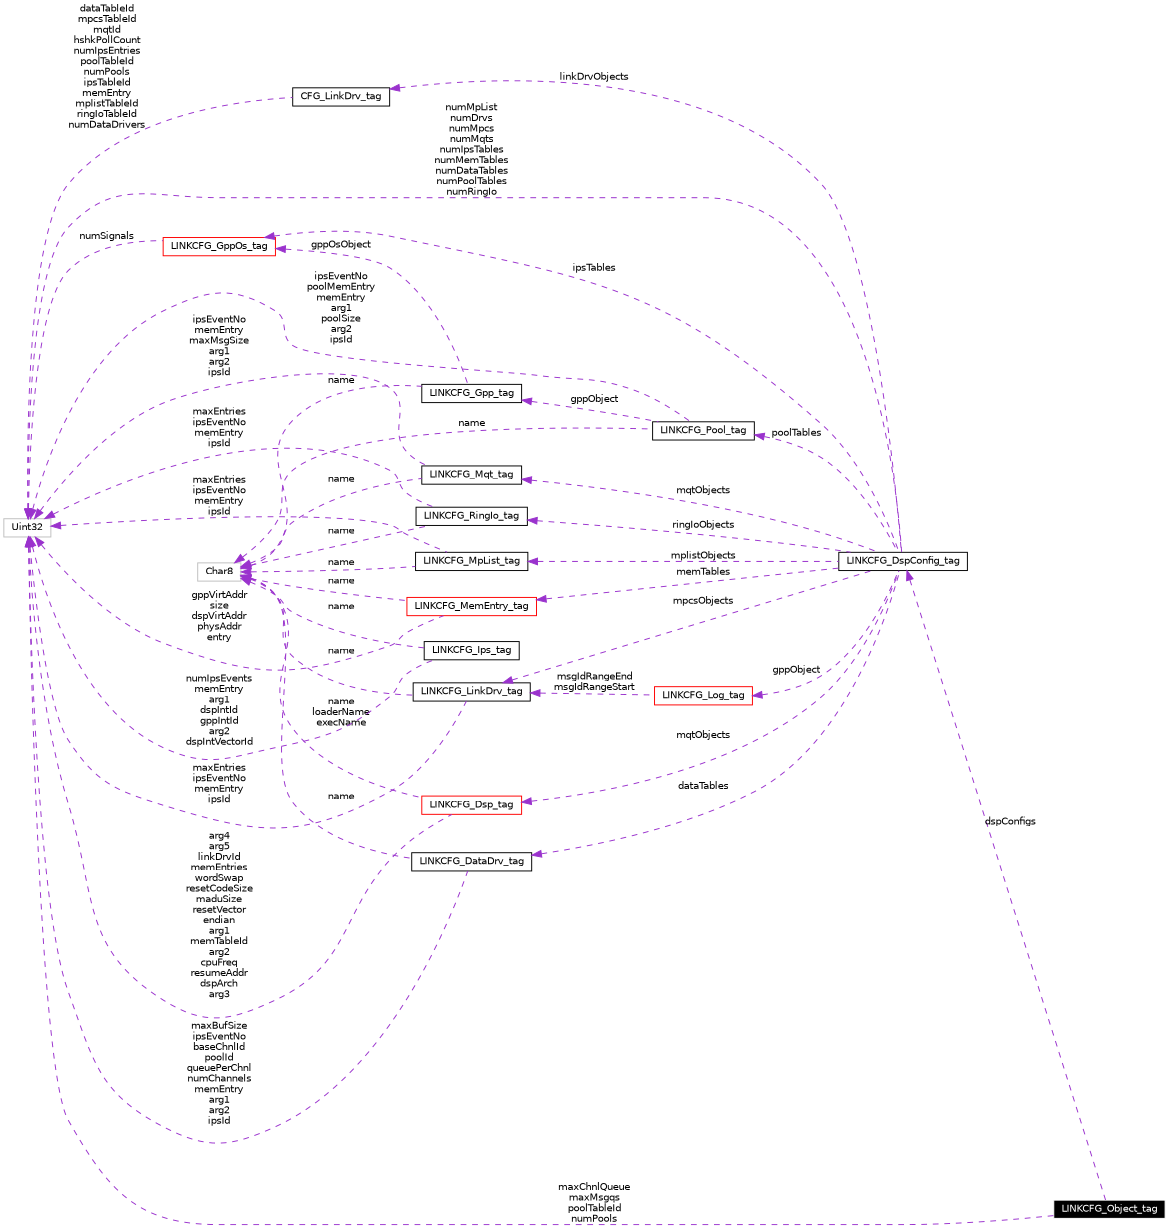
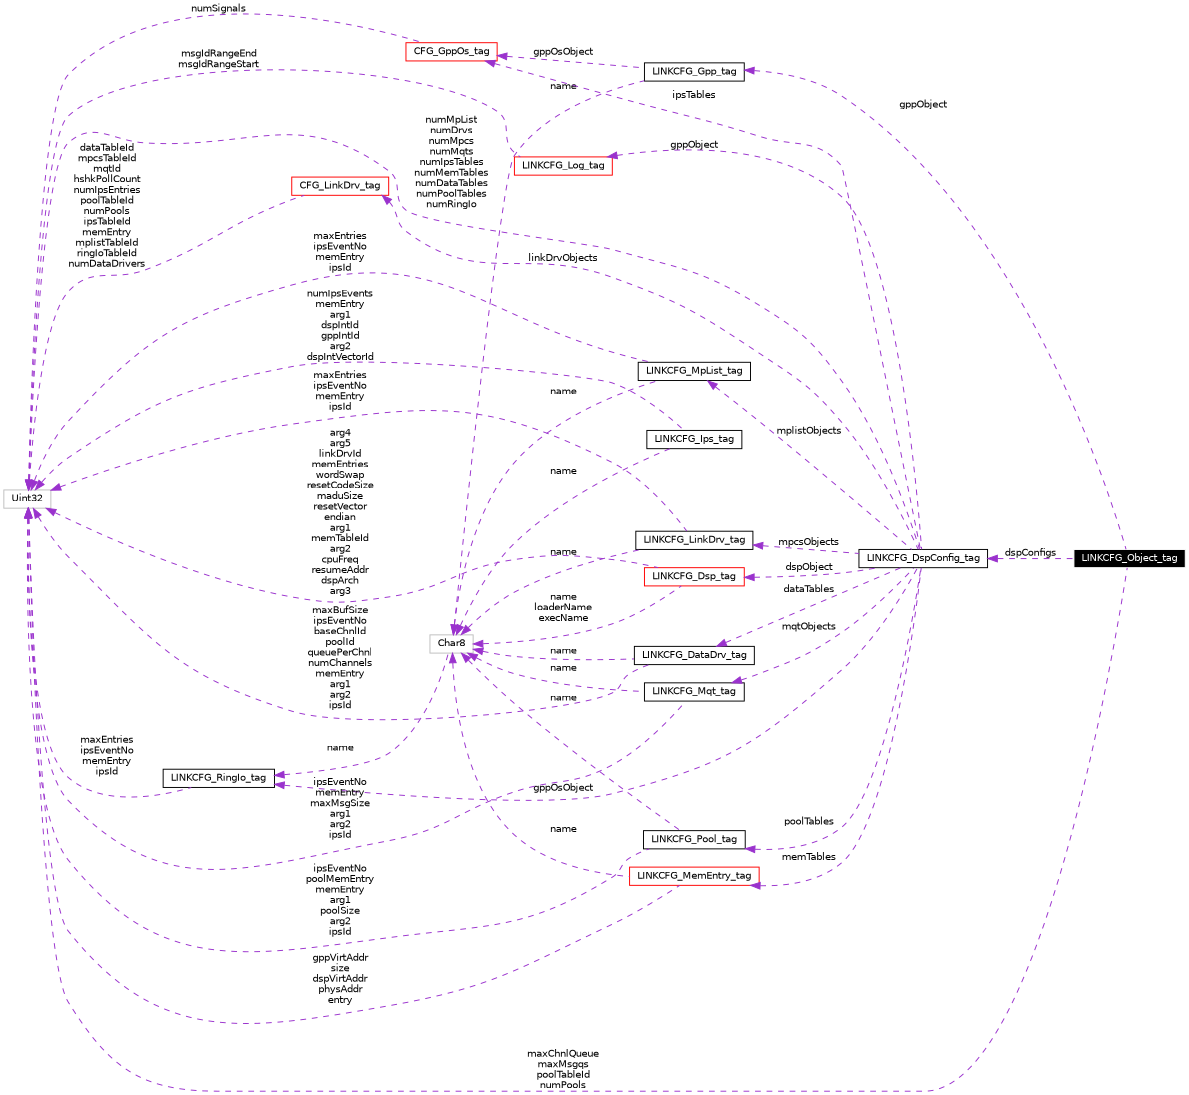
(341, 97) -> (340, 186)
(219, 247) -> (452, 52)
(595, 411) -> (995, 261)
(703, 525) -> (563, 788)
(340, 545) -> (393, 750)
(597, 694) -> (126, 89)
(703, 736) -> (809, 568)
